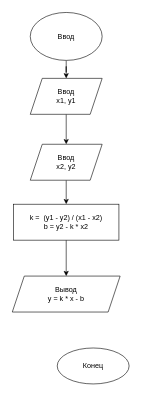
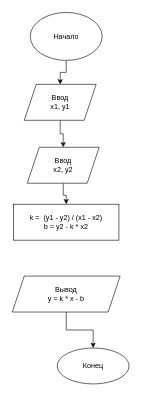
(66, 36) -> (66, 36)
(66, 96) -> (60, 102)
(66, 162) -> (63, 165)
(66, 270) -> none
none -> (66, 329)
